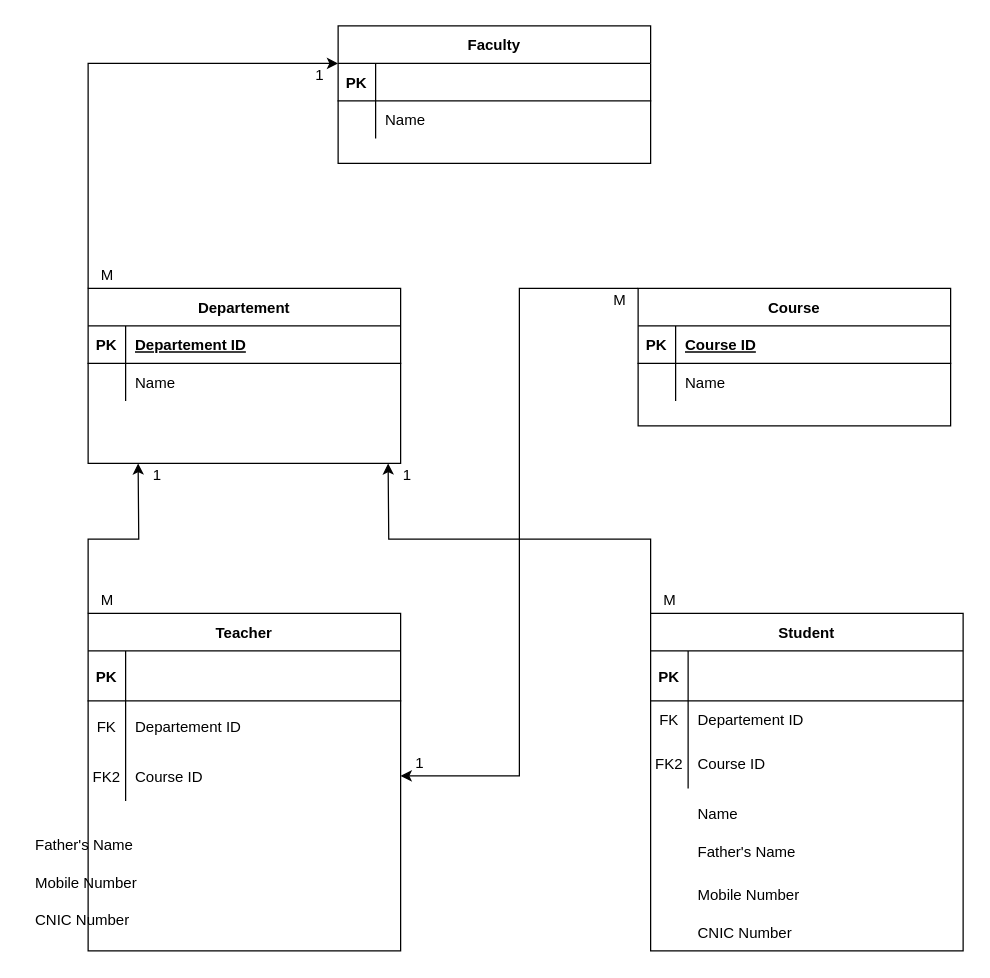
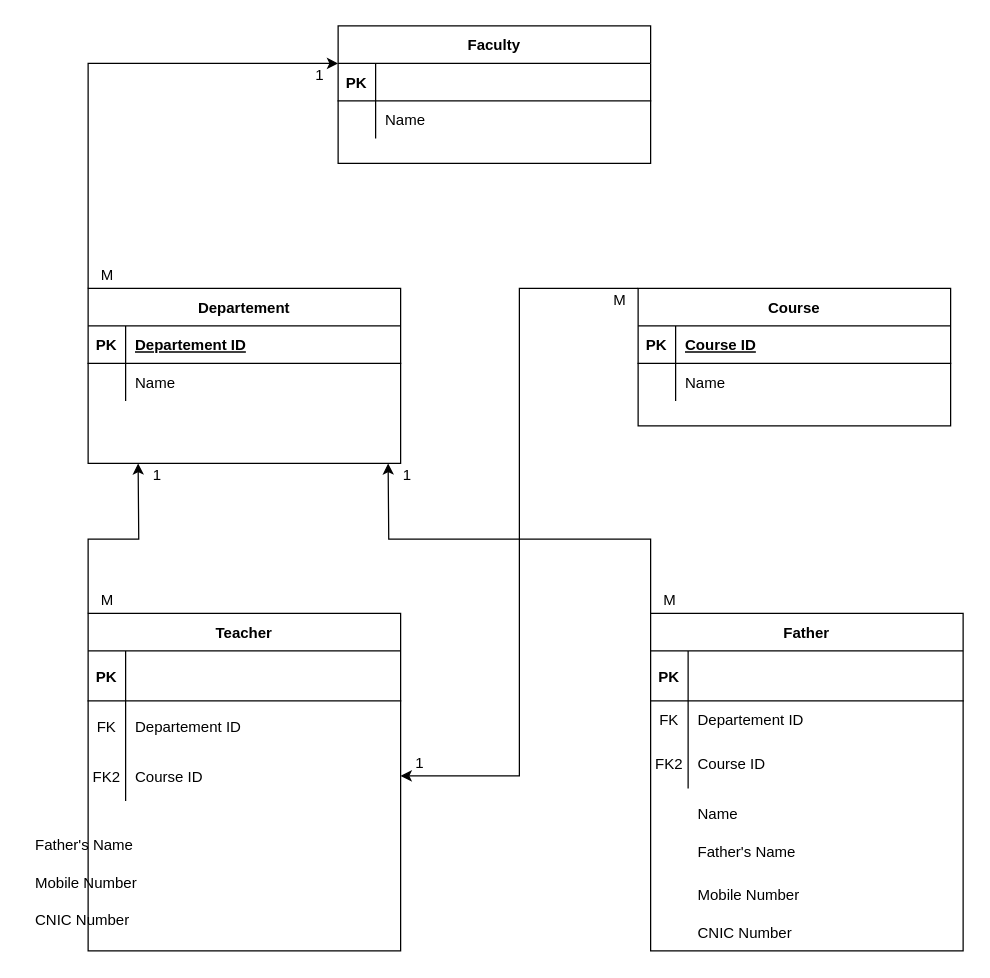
(806, 633) -> (806, 633)
